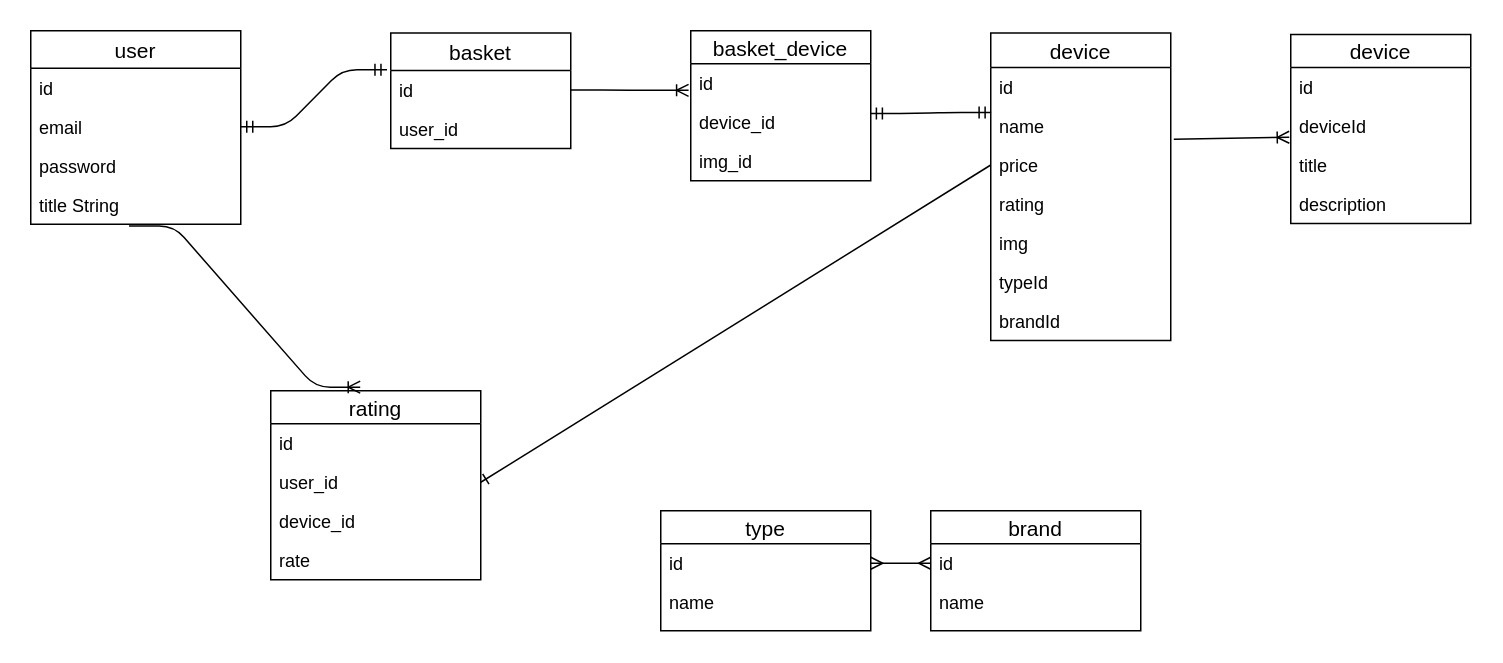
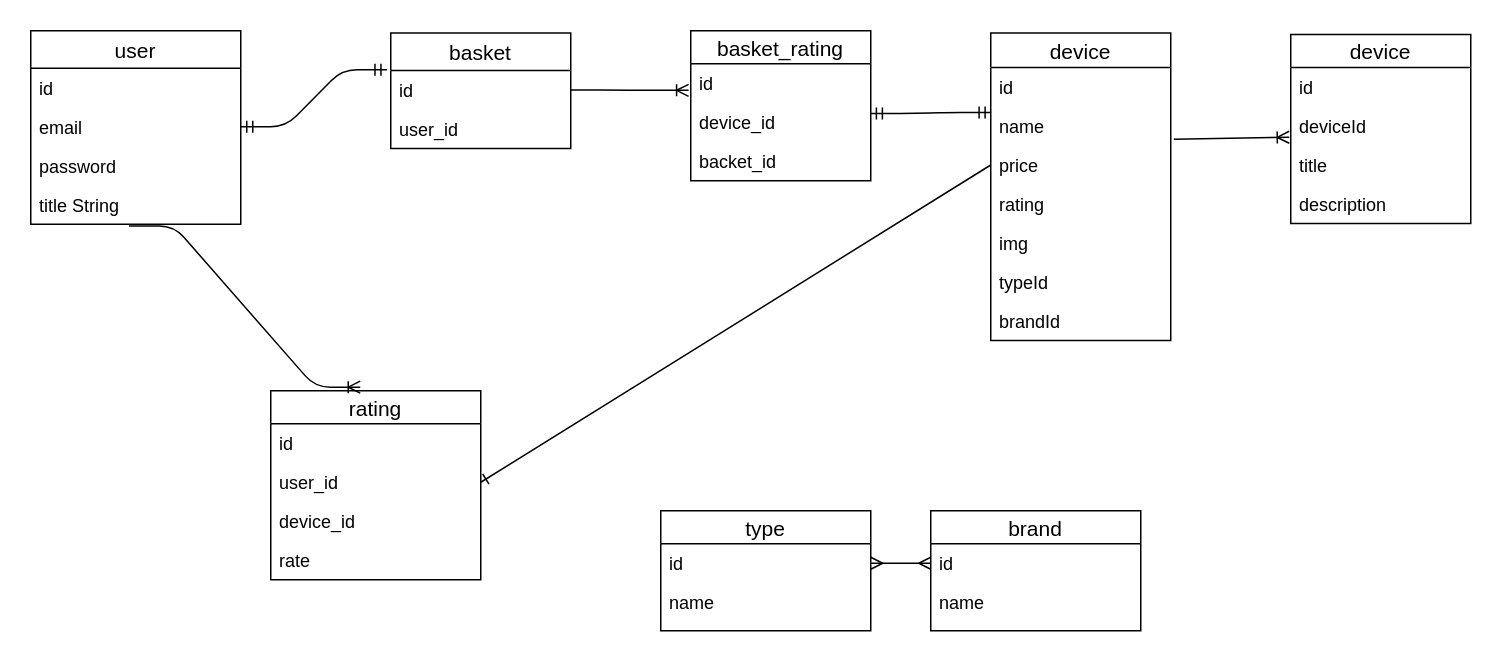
(780, 48) -> (780, 48)
(725, 162) -> (742, 162)
